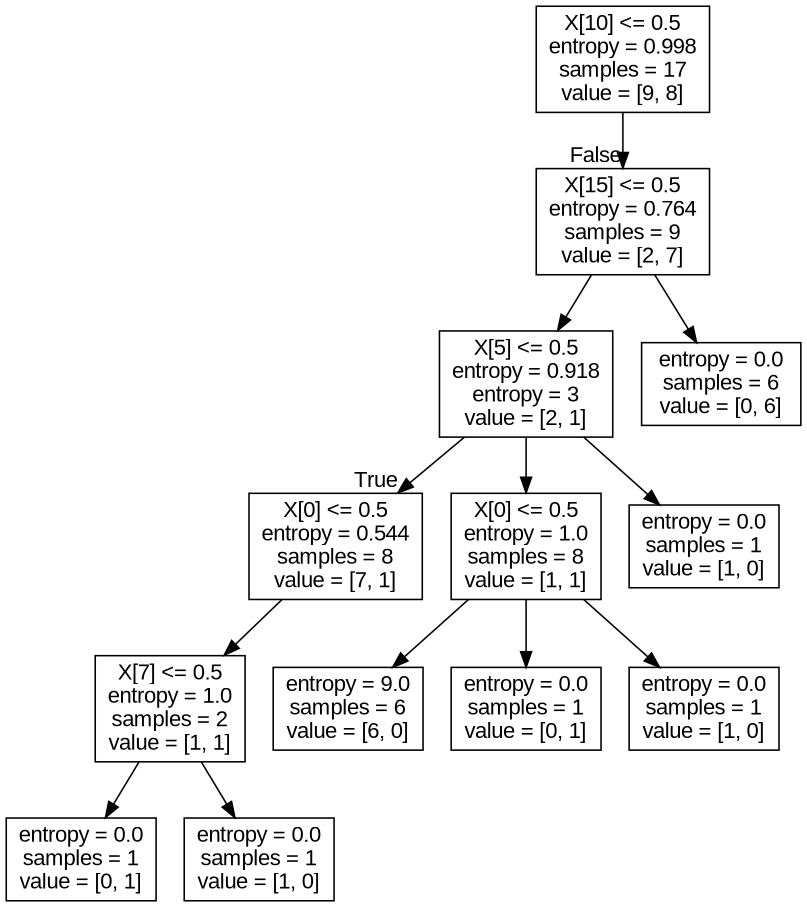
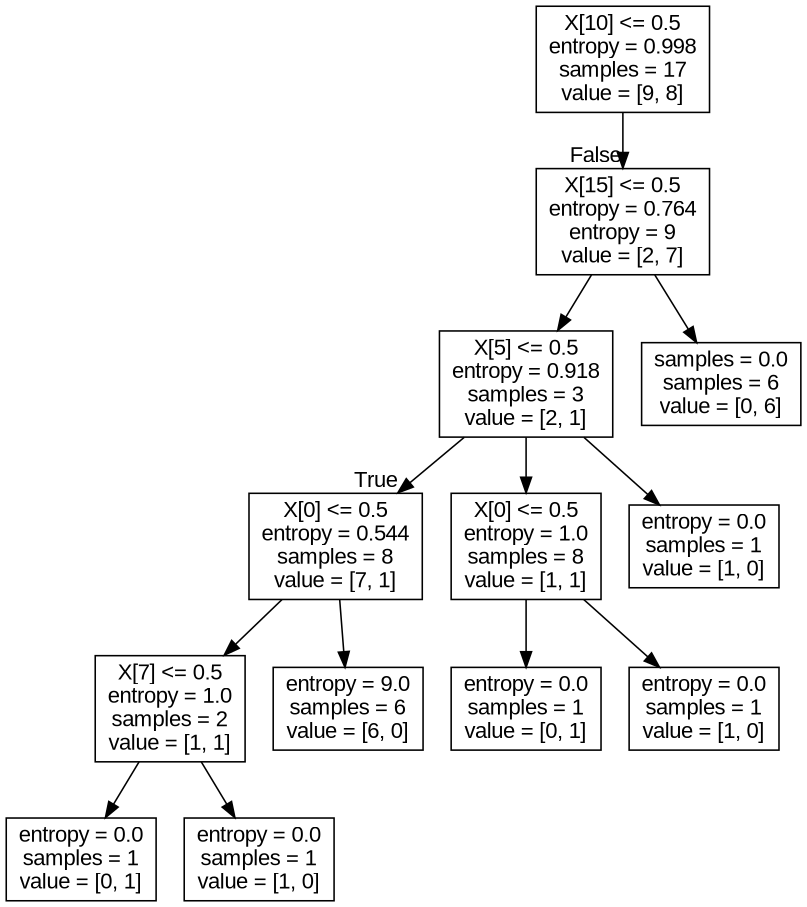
(623, 222) -> (623, 222)
(526, 384) -> (526, 384)
(721, 384) -> (721, 384)
(436, 628) -> (342, 626)
